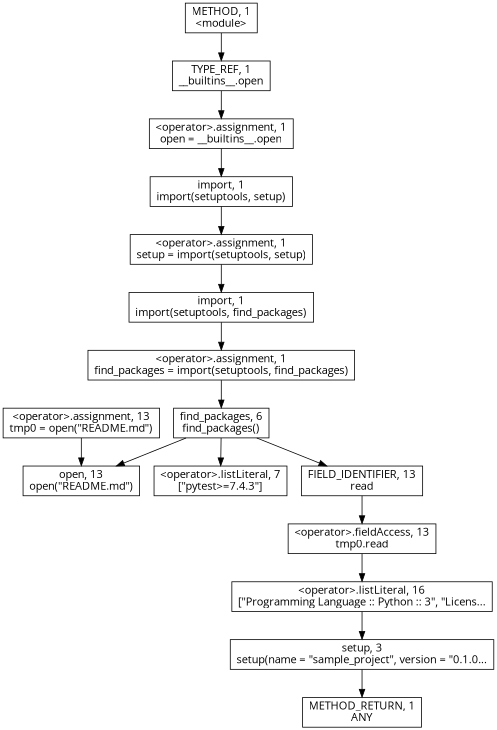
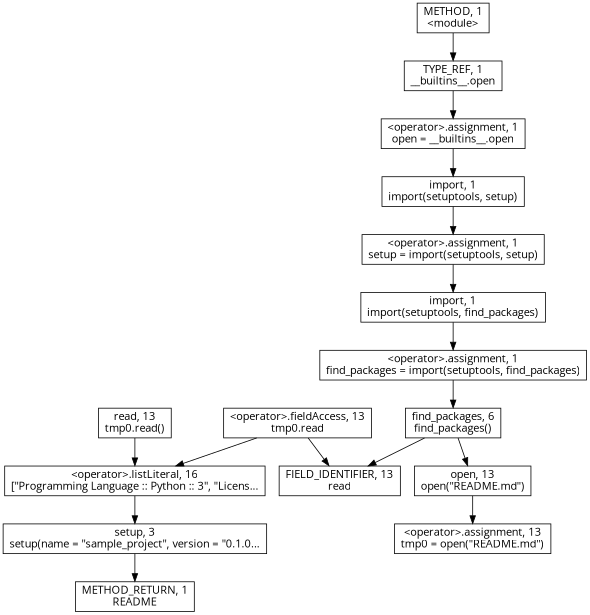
none -> (135, 423)
(81, 448) -> (473, 506)
(221, 481) -> none
(362, 506) -> (316, 449)
(362, 718) -> (135, 602)
